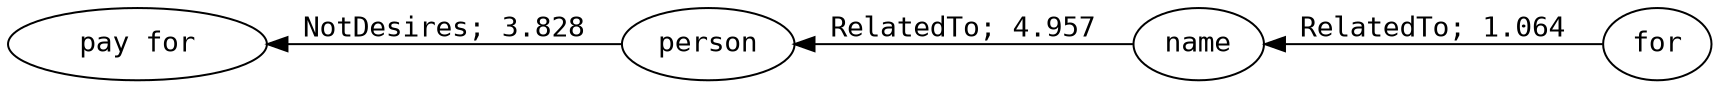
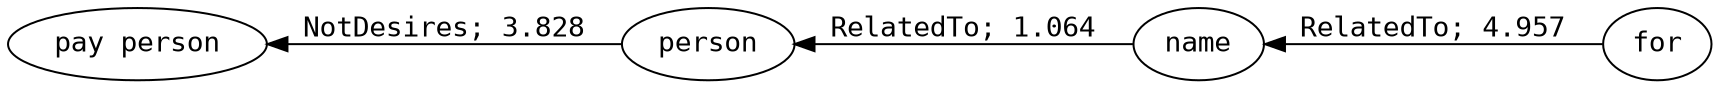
(964, 29) -> (964, 29)
(1434, 29) -> (1434, 29)
(137, 44) -> (137, 44)
